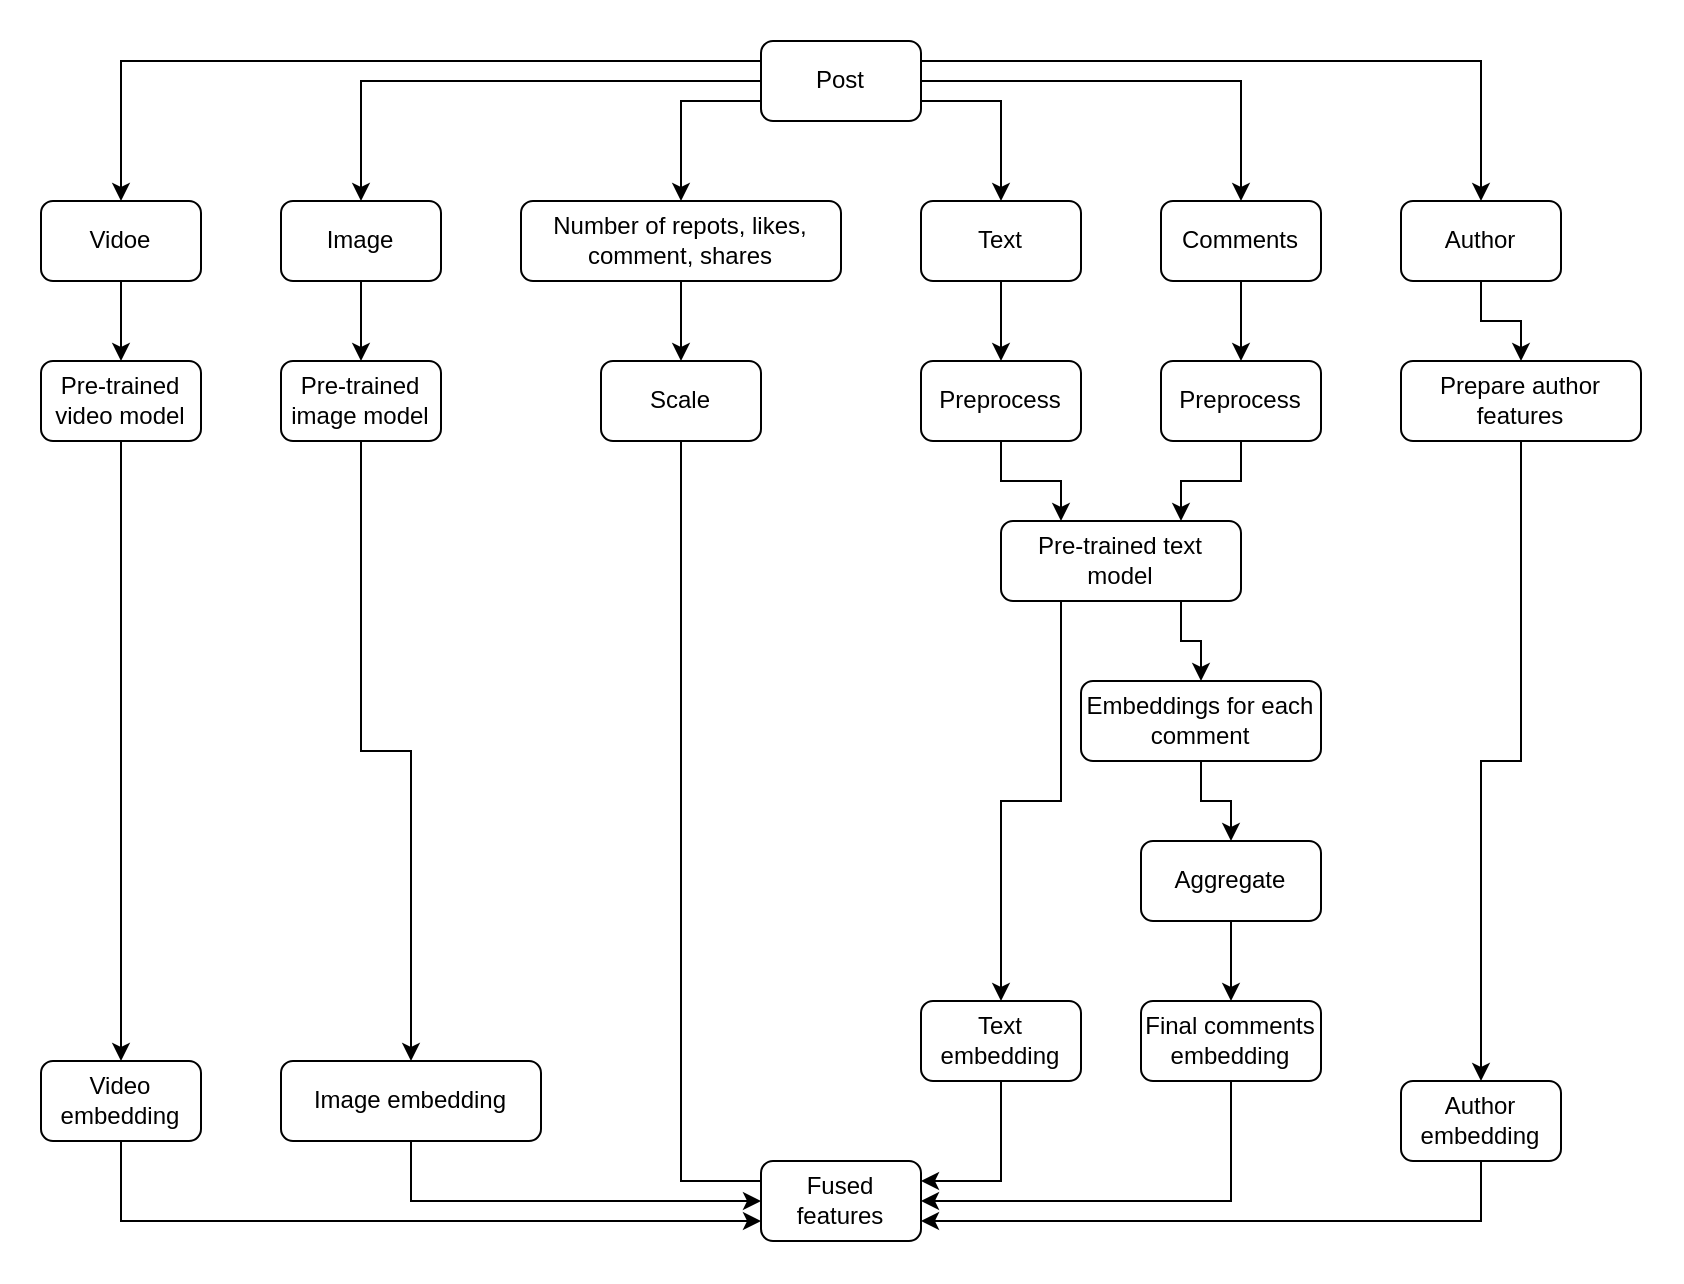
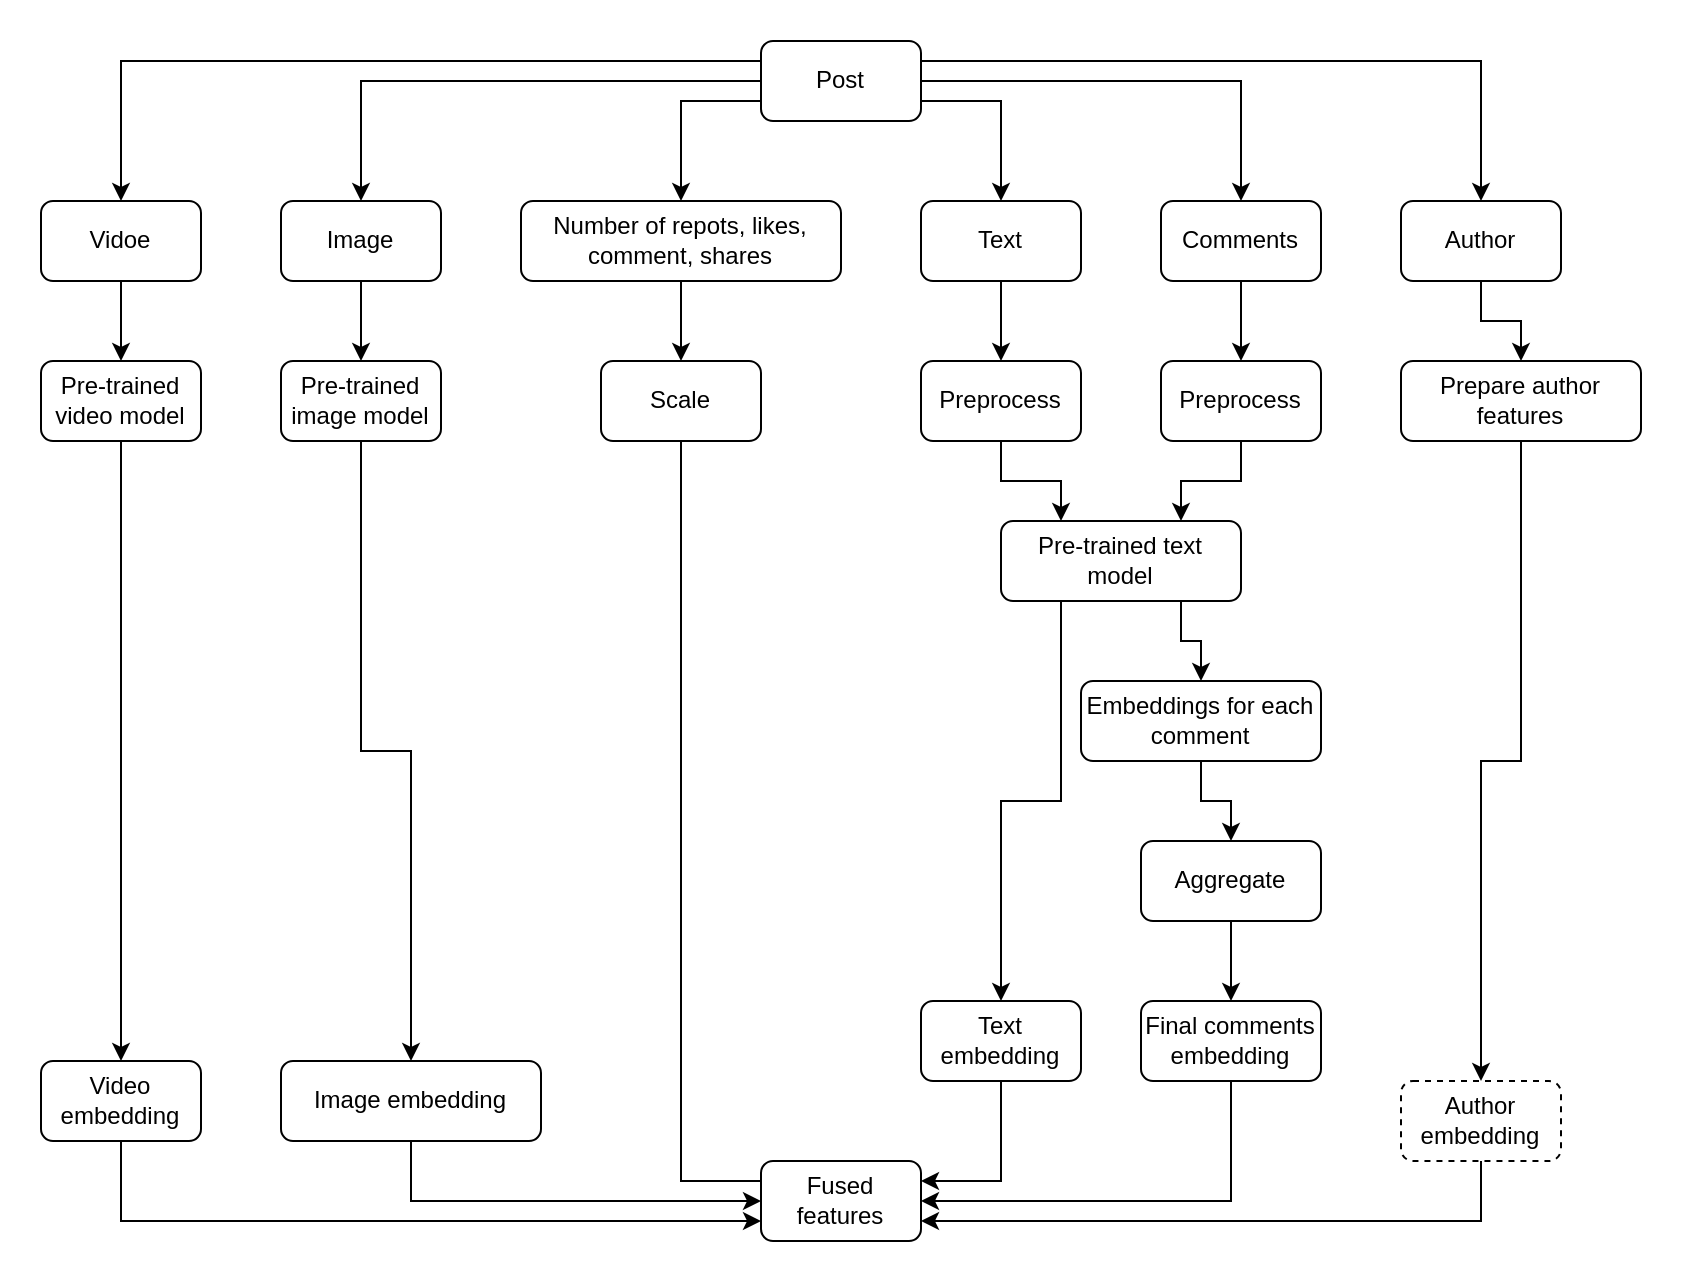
(1481, 1121) -> (1481, 1121)
